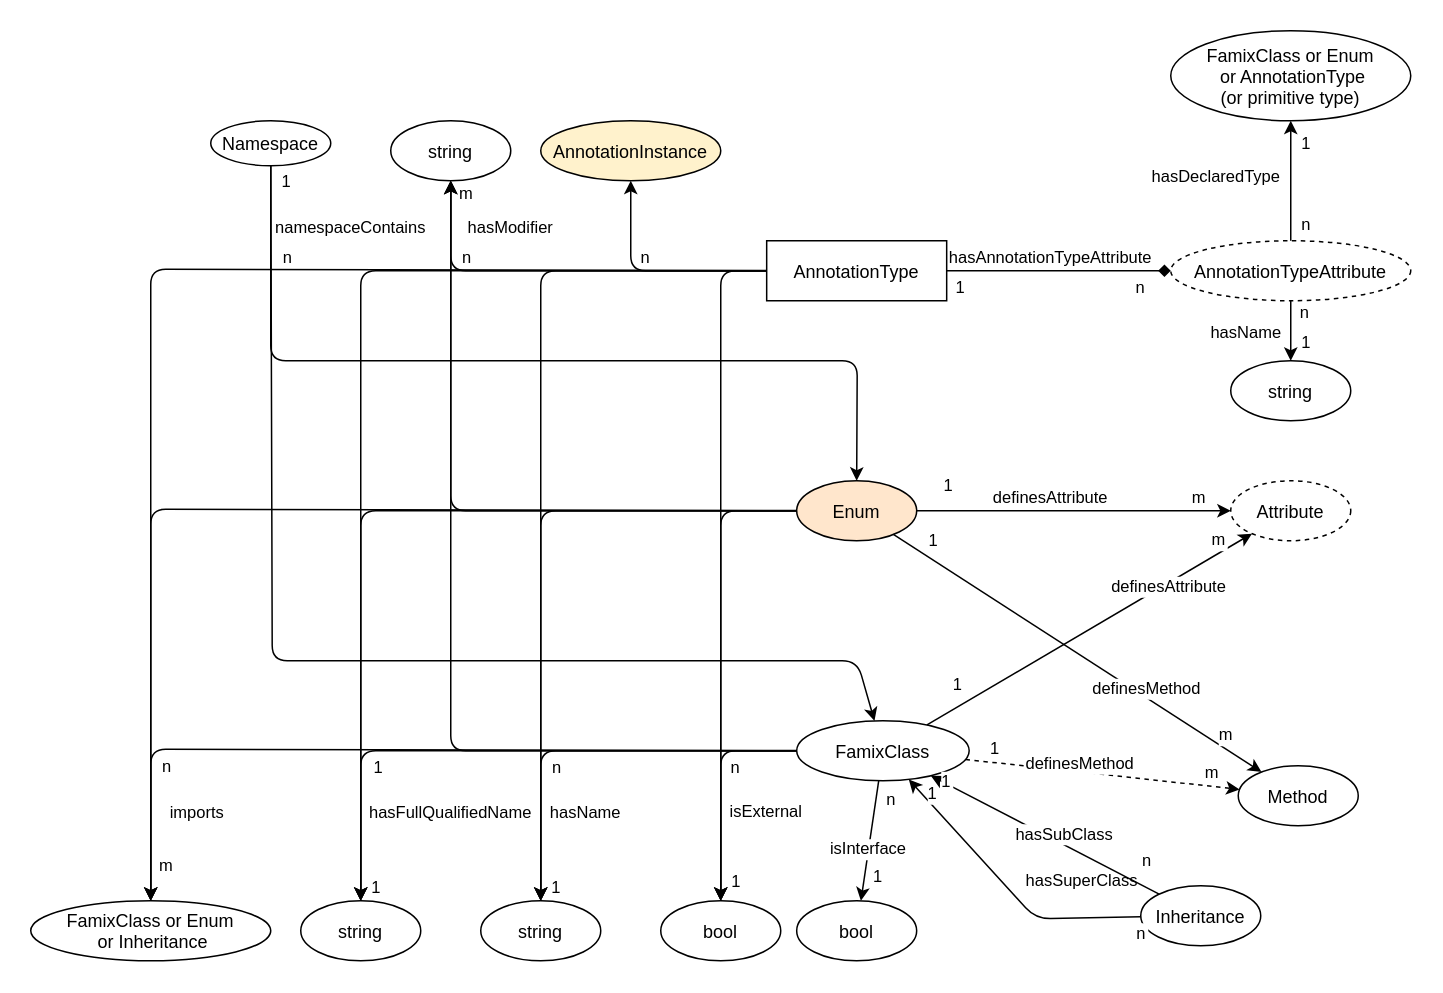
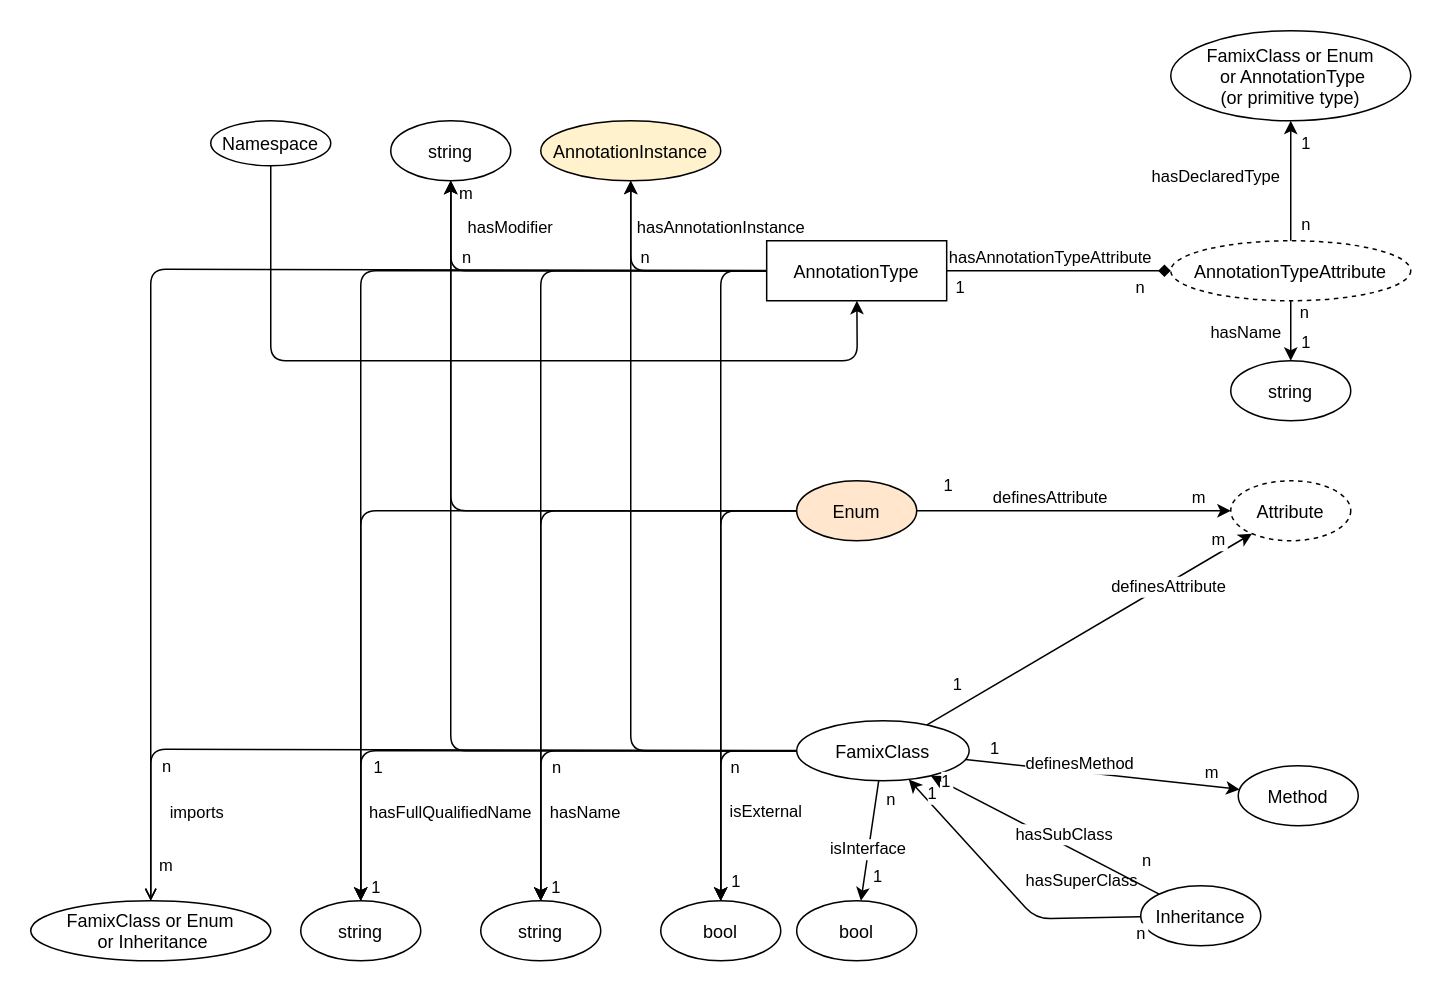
none -> (857, 336)
(857, 416) -> none
none -> (631, 507)
(260, 509) -> none
(151, 512) -> (151, 512)
(1073, 651) -> none
(438, 661) -> none
(153, 755) -> (153, 755)
(1163, 781) -> (1163, 781)
